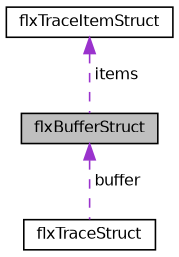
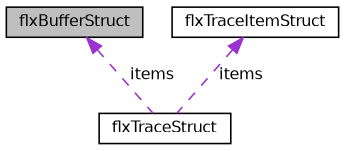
(90, 84) -> (205, 81)
(115, 182) -> (150, 75)
